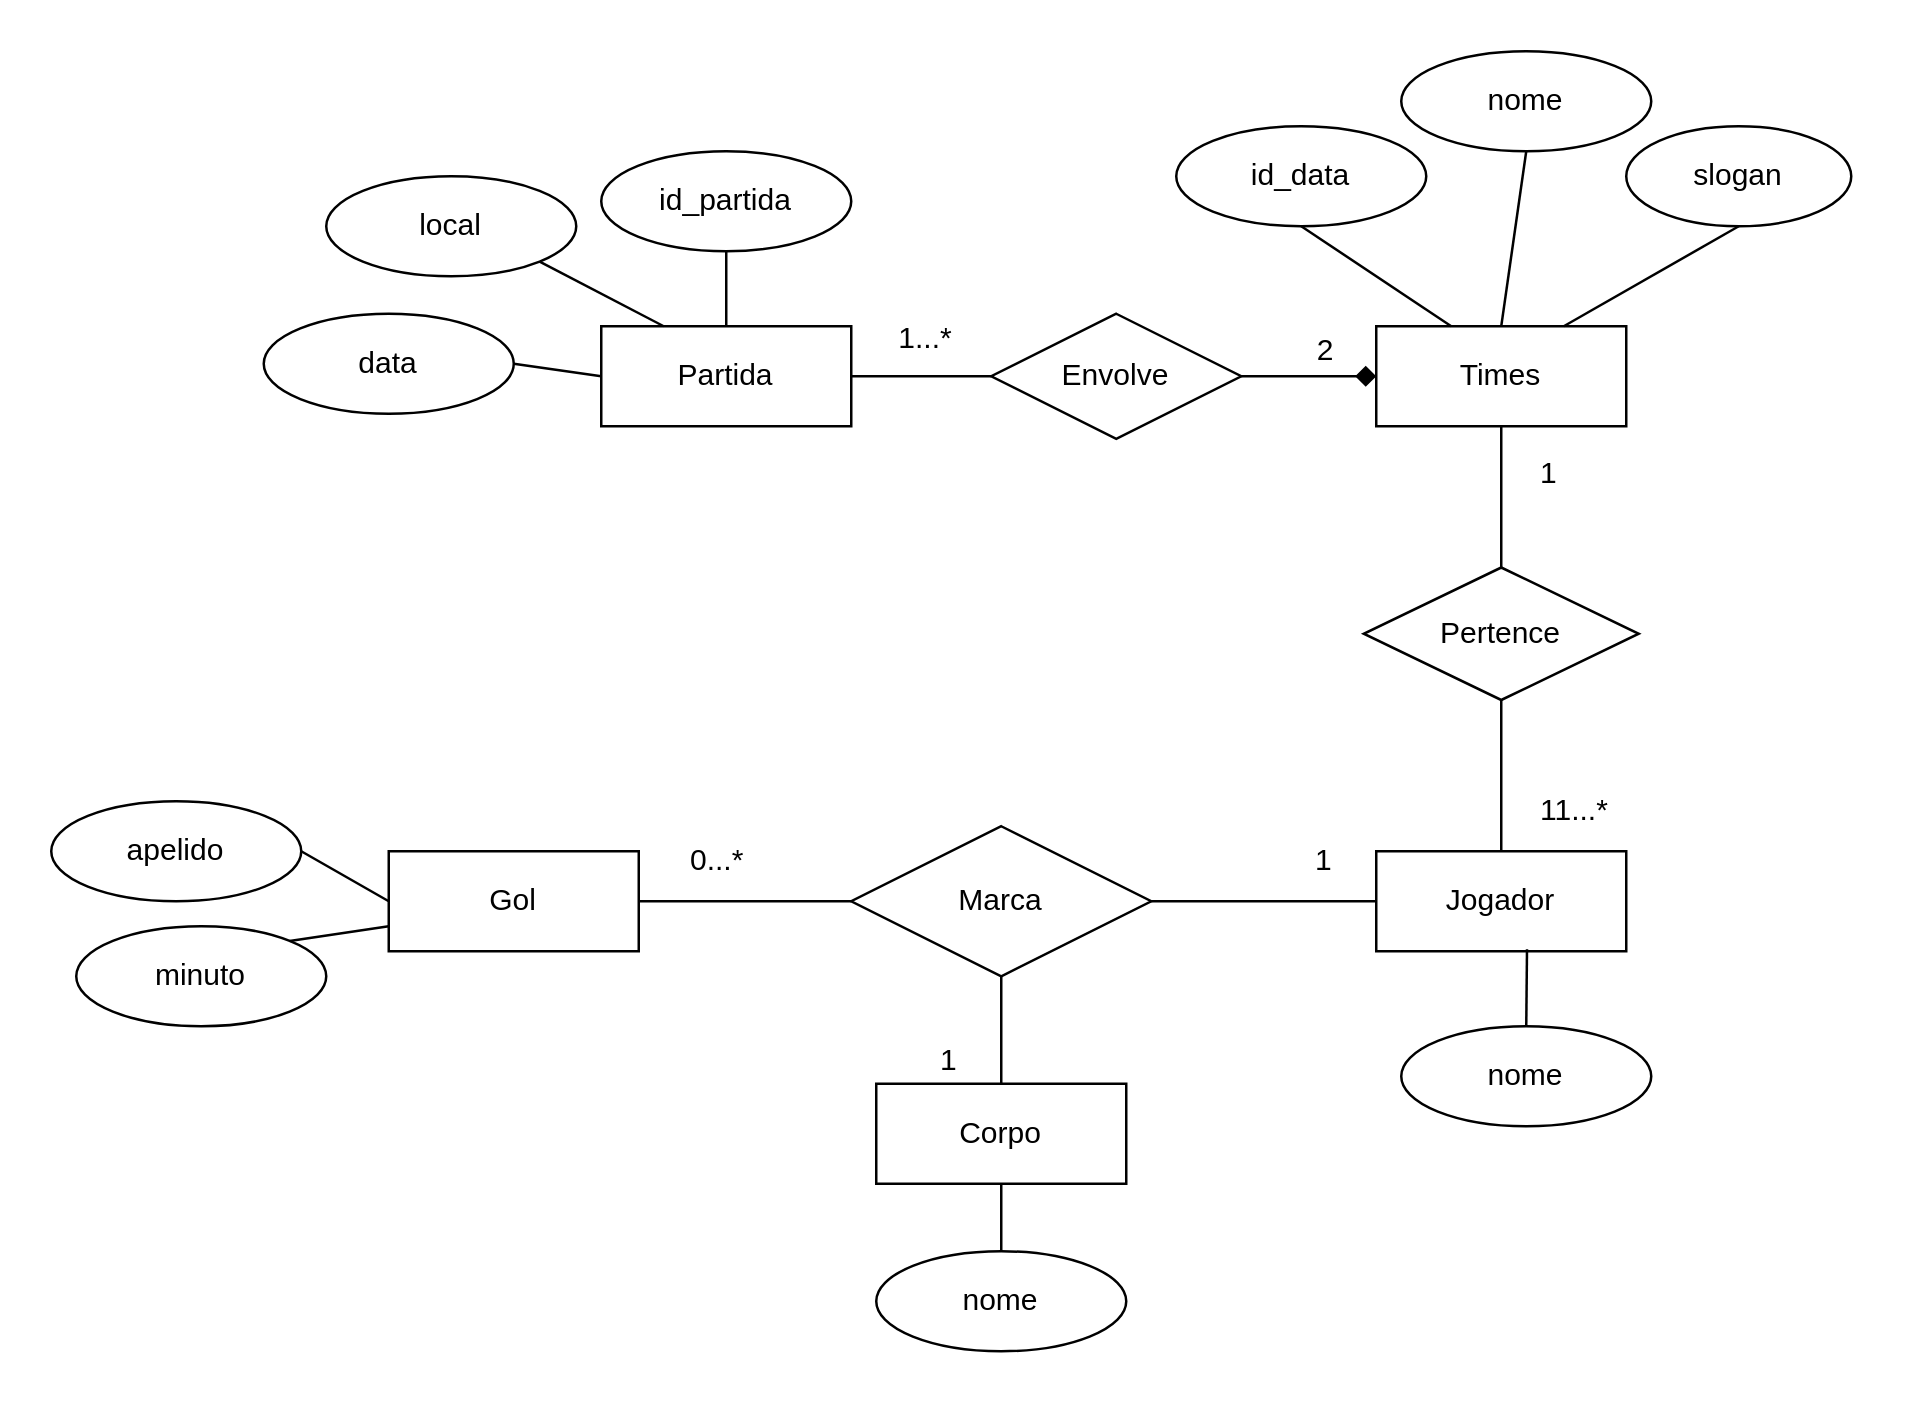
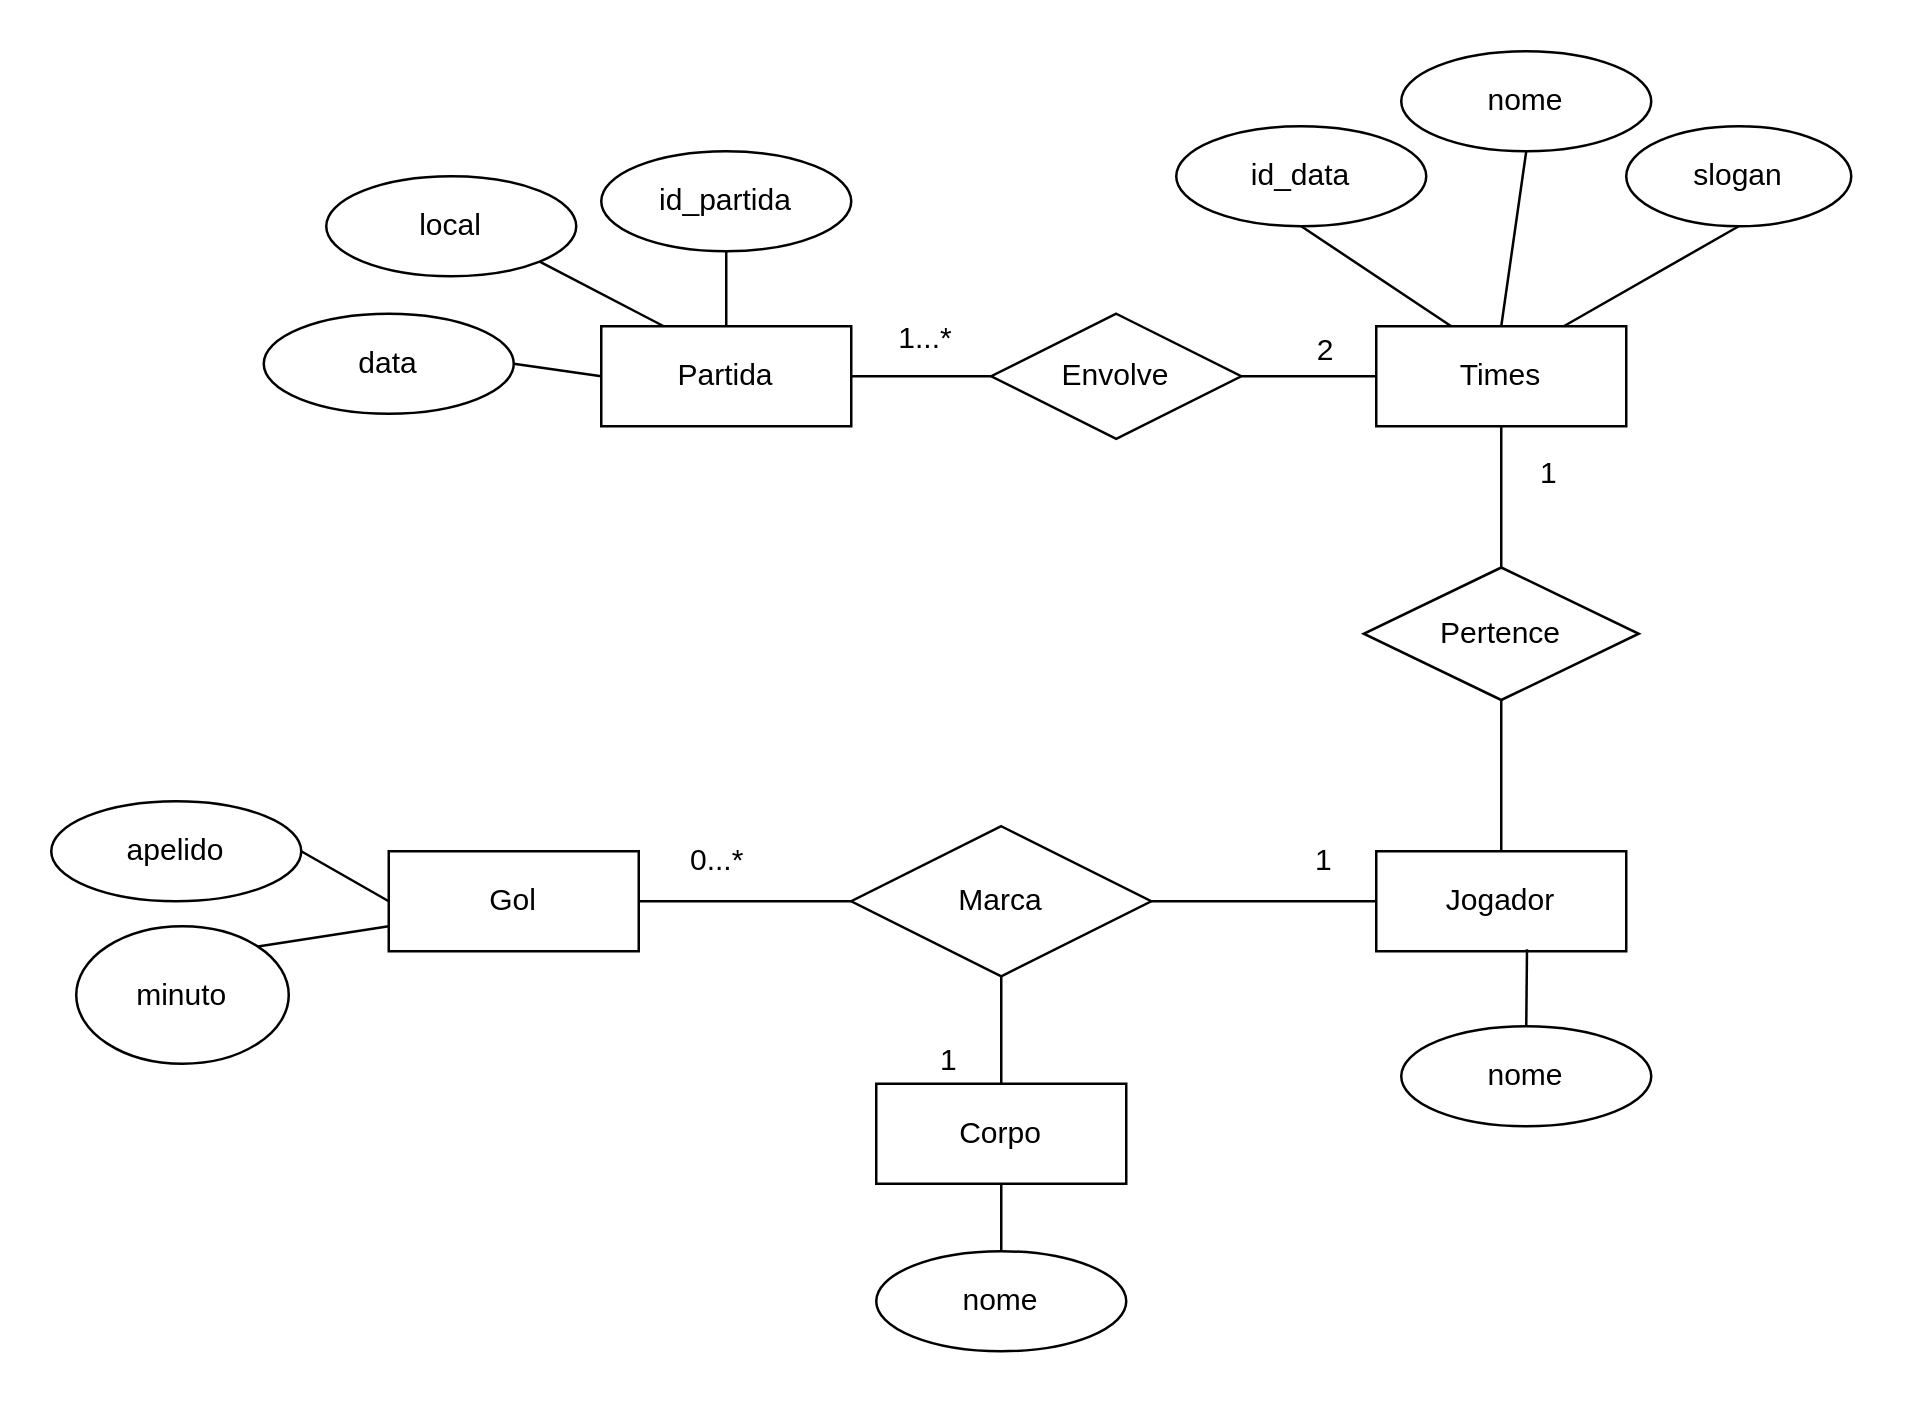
(1356, 376) -> (1365, 376)
(1576, 814) -> none
(201, 976) -> (183, 995)
